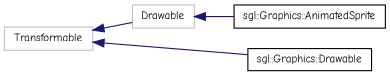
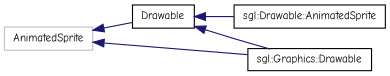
(163, 17) -> (163, 17)
(310, 17) -> (310, 17)
(49, 39) -> (49, 39)
none -> (238, 40)
